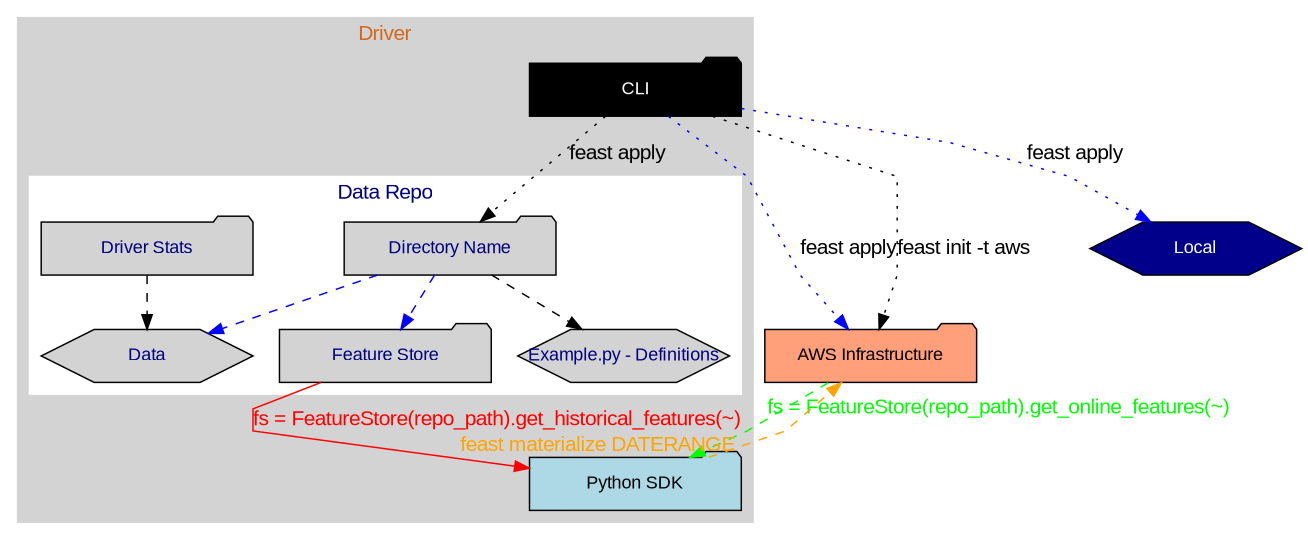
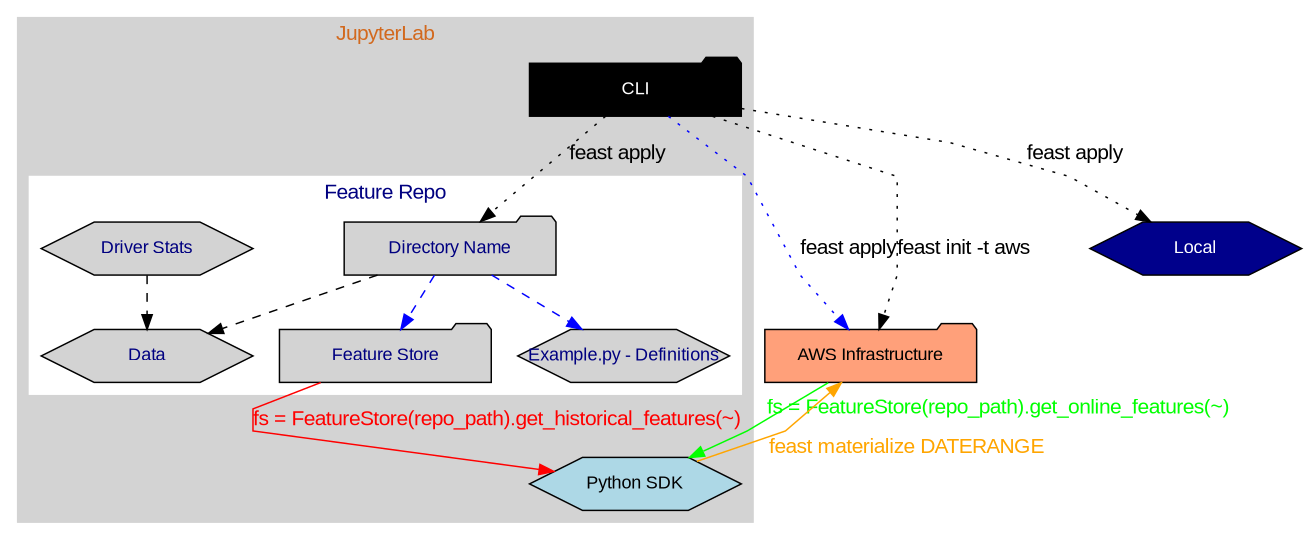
(385, 35) -> (385, 35)
(946, 142) -> (946, 142)
(385, 193) -> (385, 193)
(147, 249) -> (147, 249)
(530, 298) -> (530, 298)
(300, 302) -> (300, 302)
(767, 419) -> (767, 419)
(775, 435) -> (769, 437)
(635, 484) -> (635, 484)
